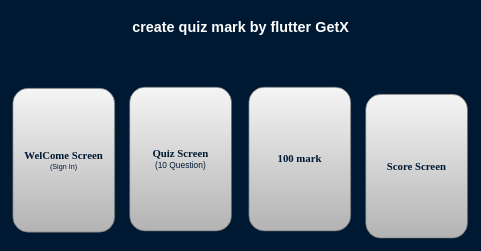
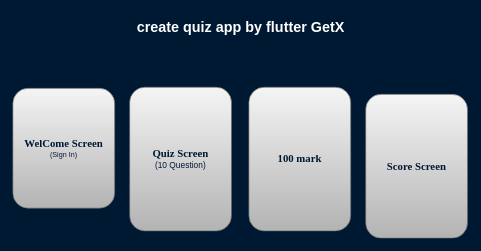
(241, 27) -> (241, 27)
(63, 161) -> (63, 149)
